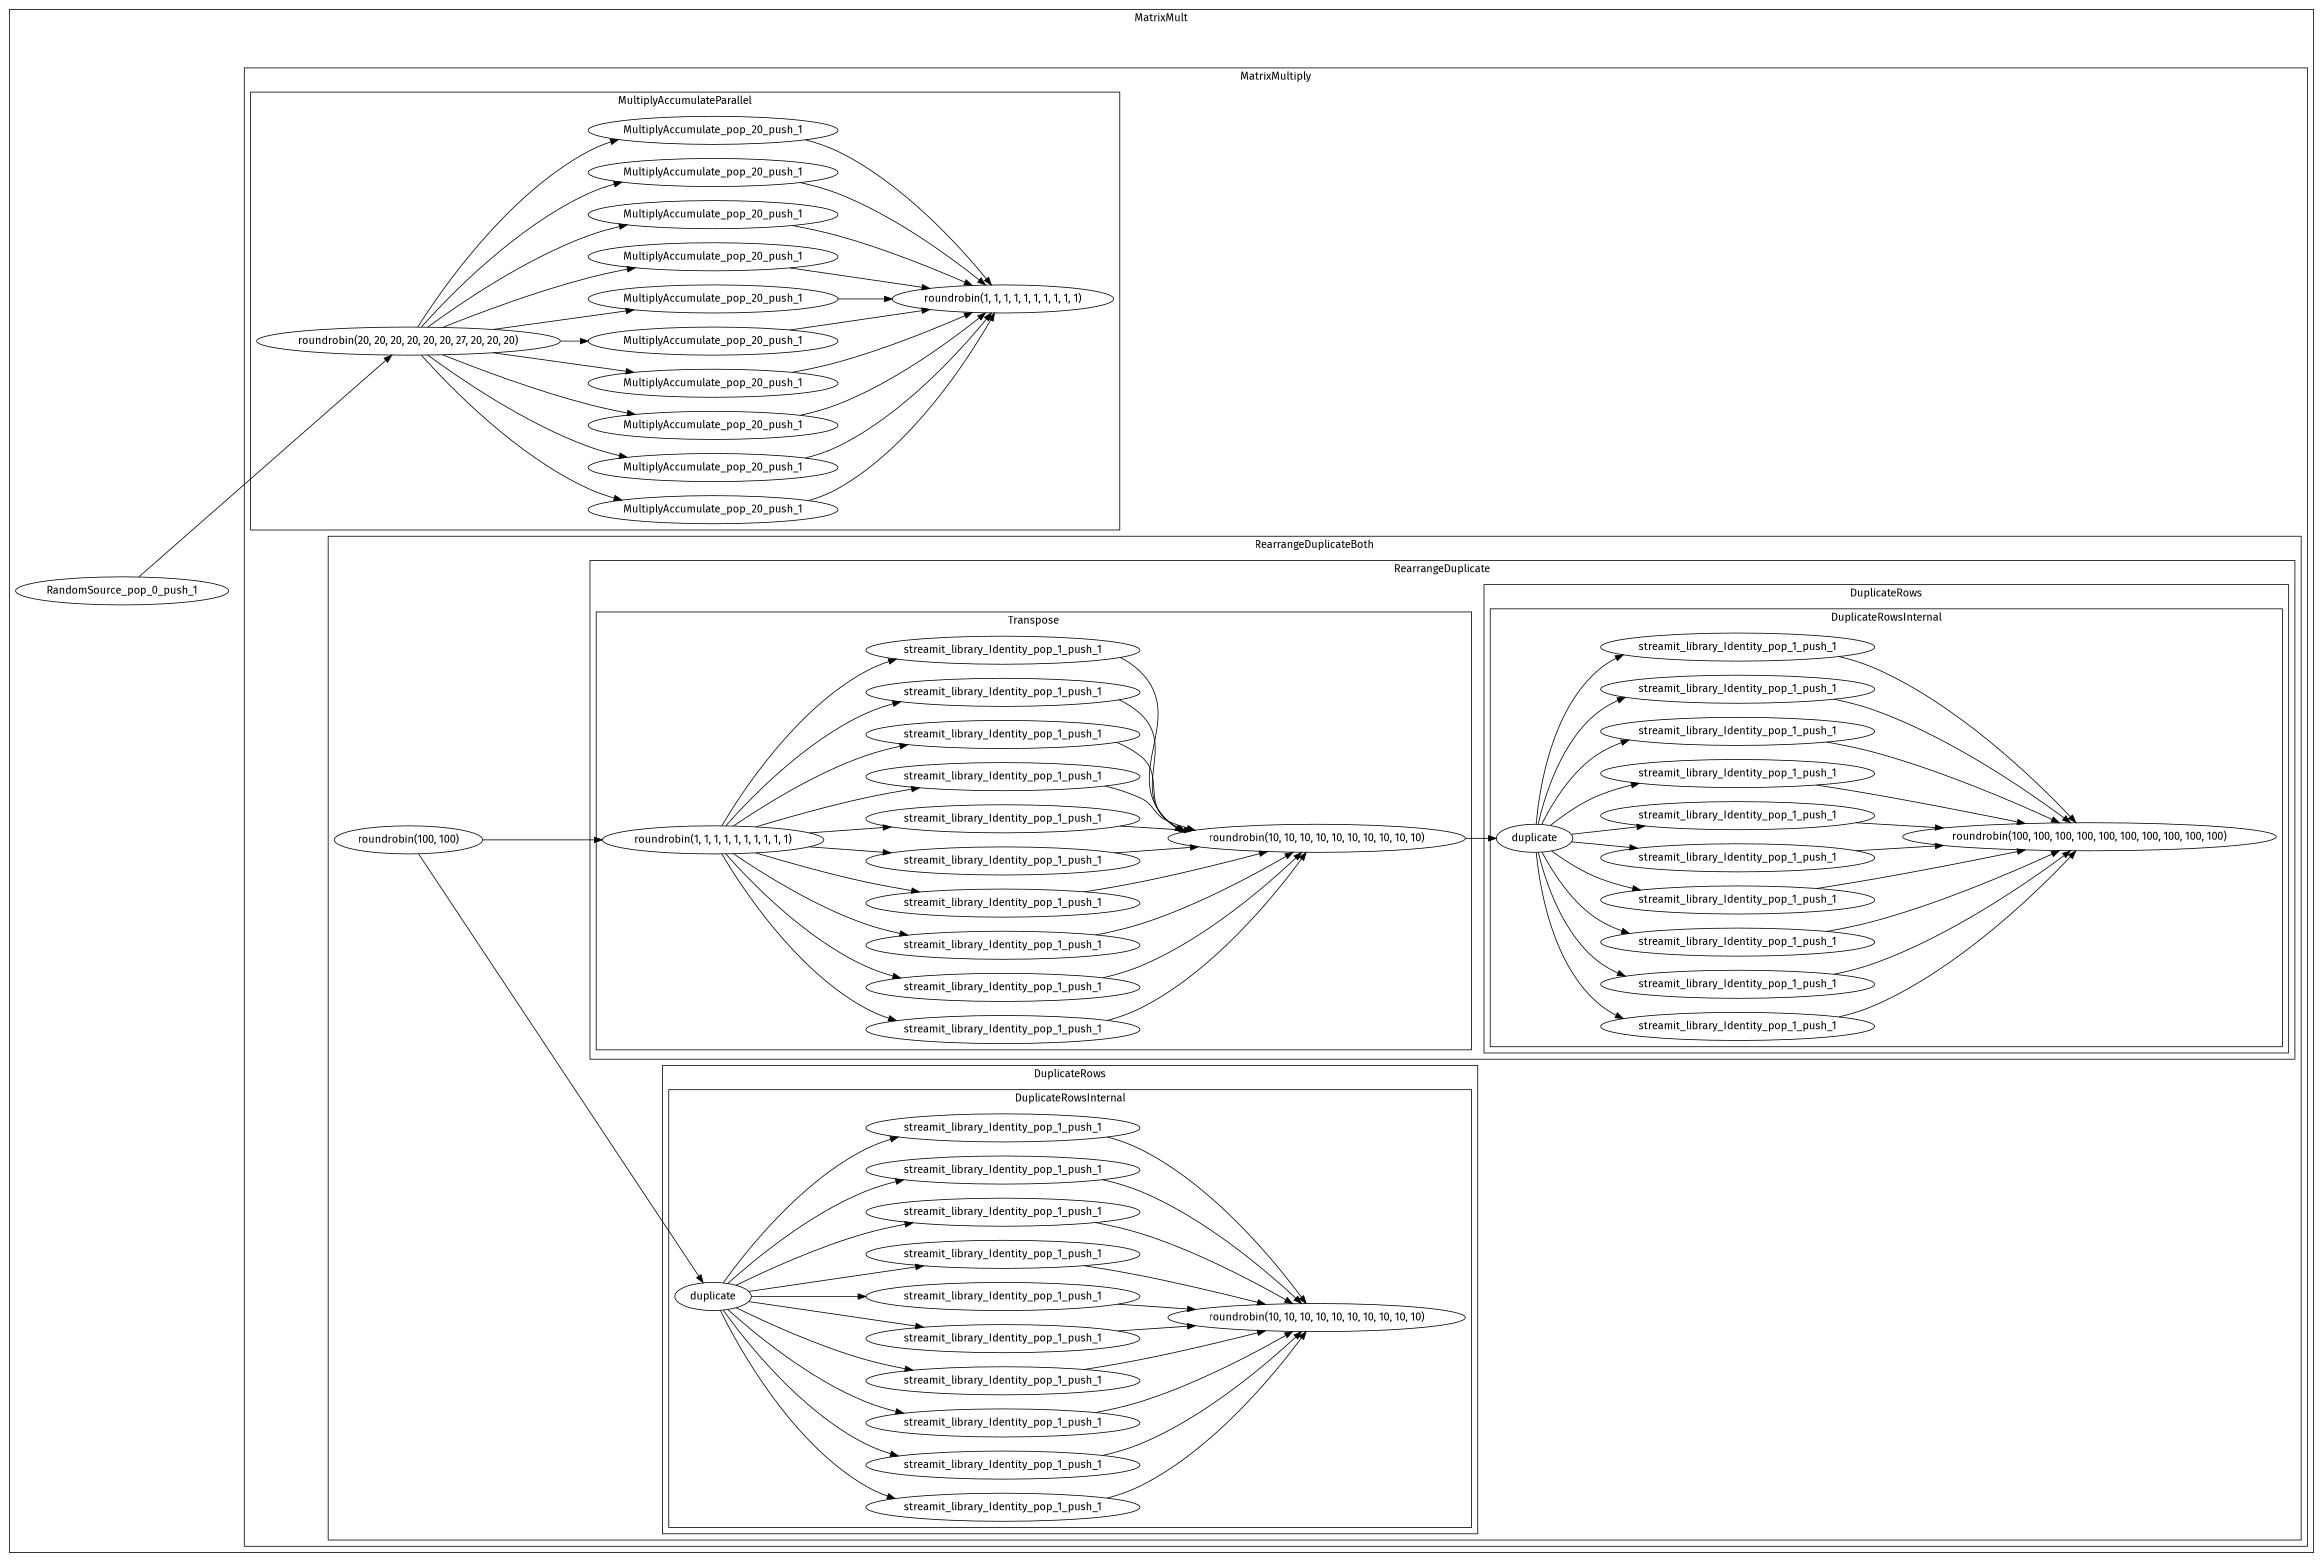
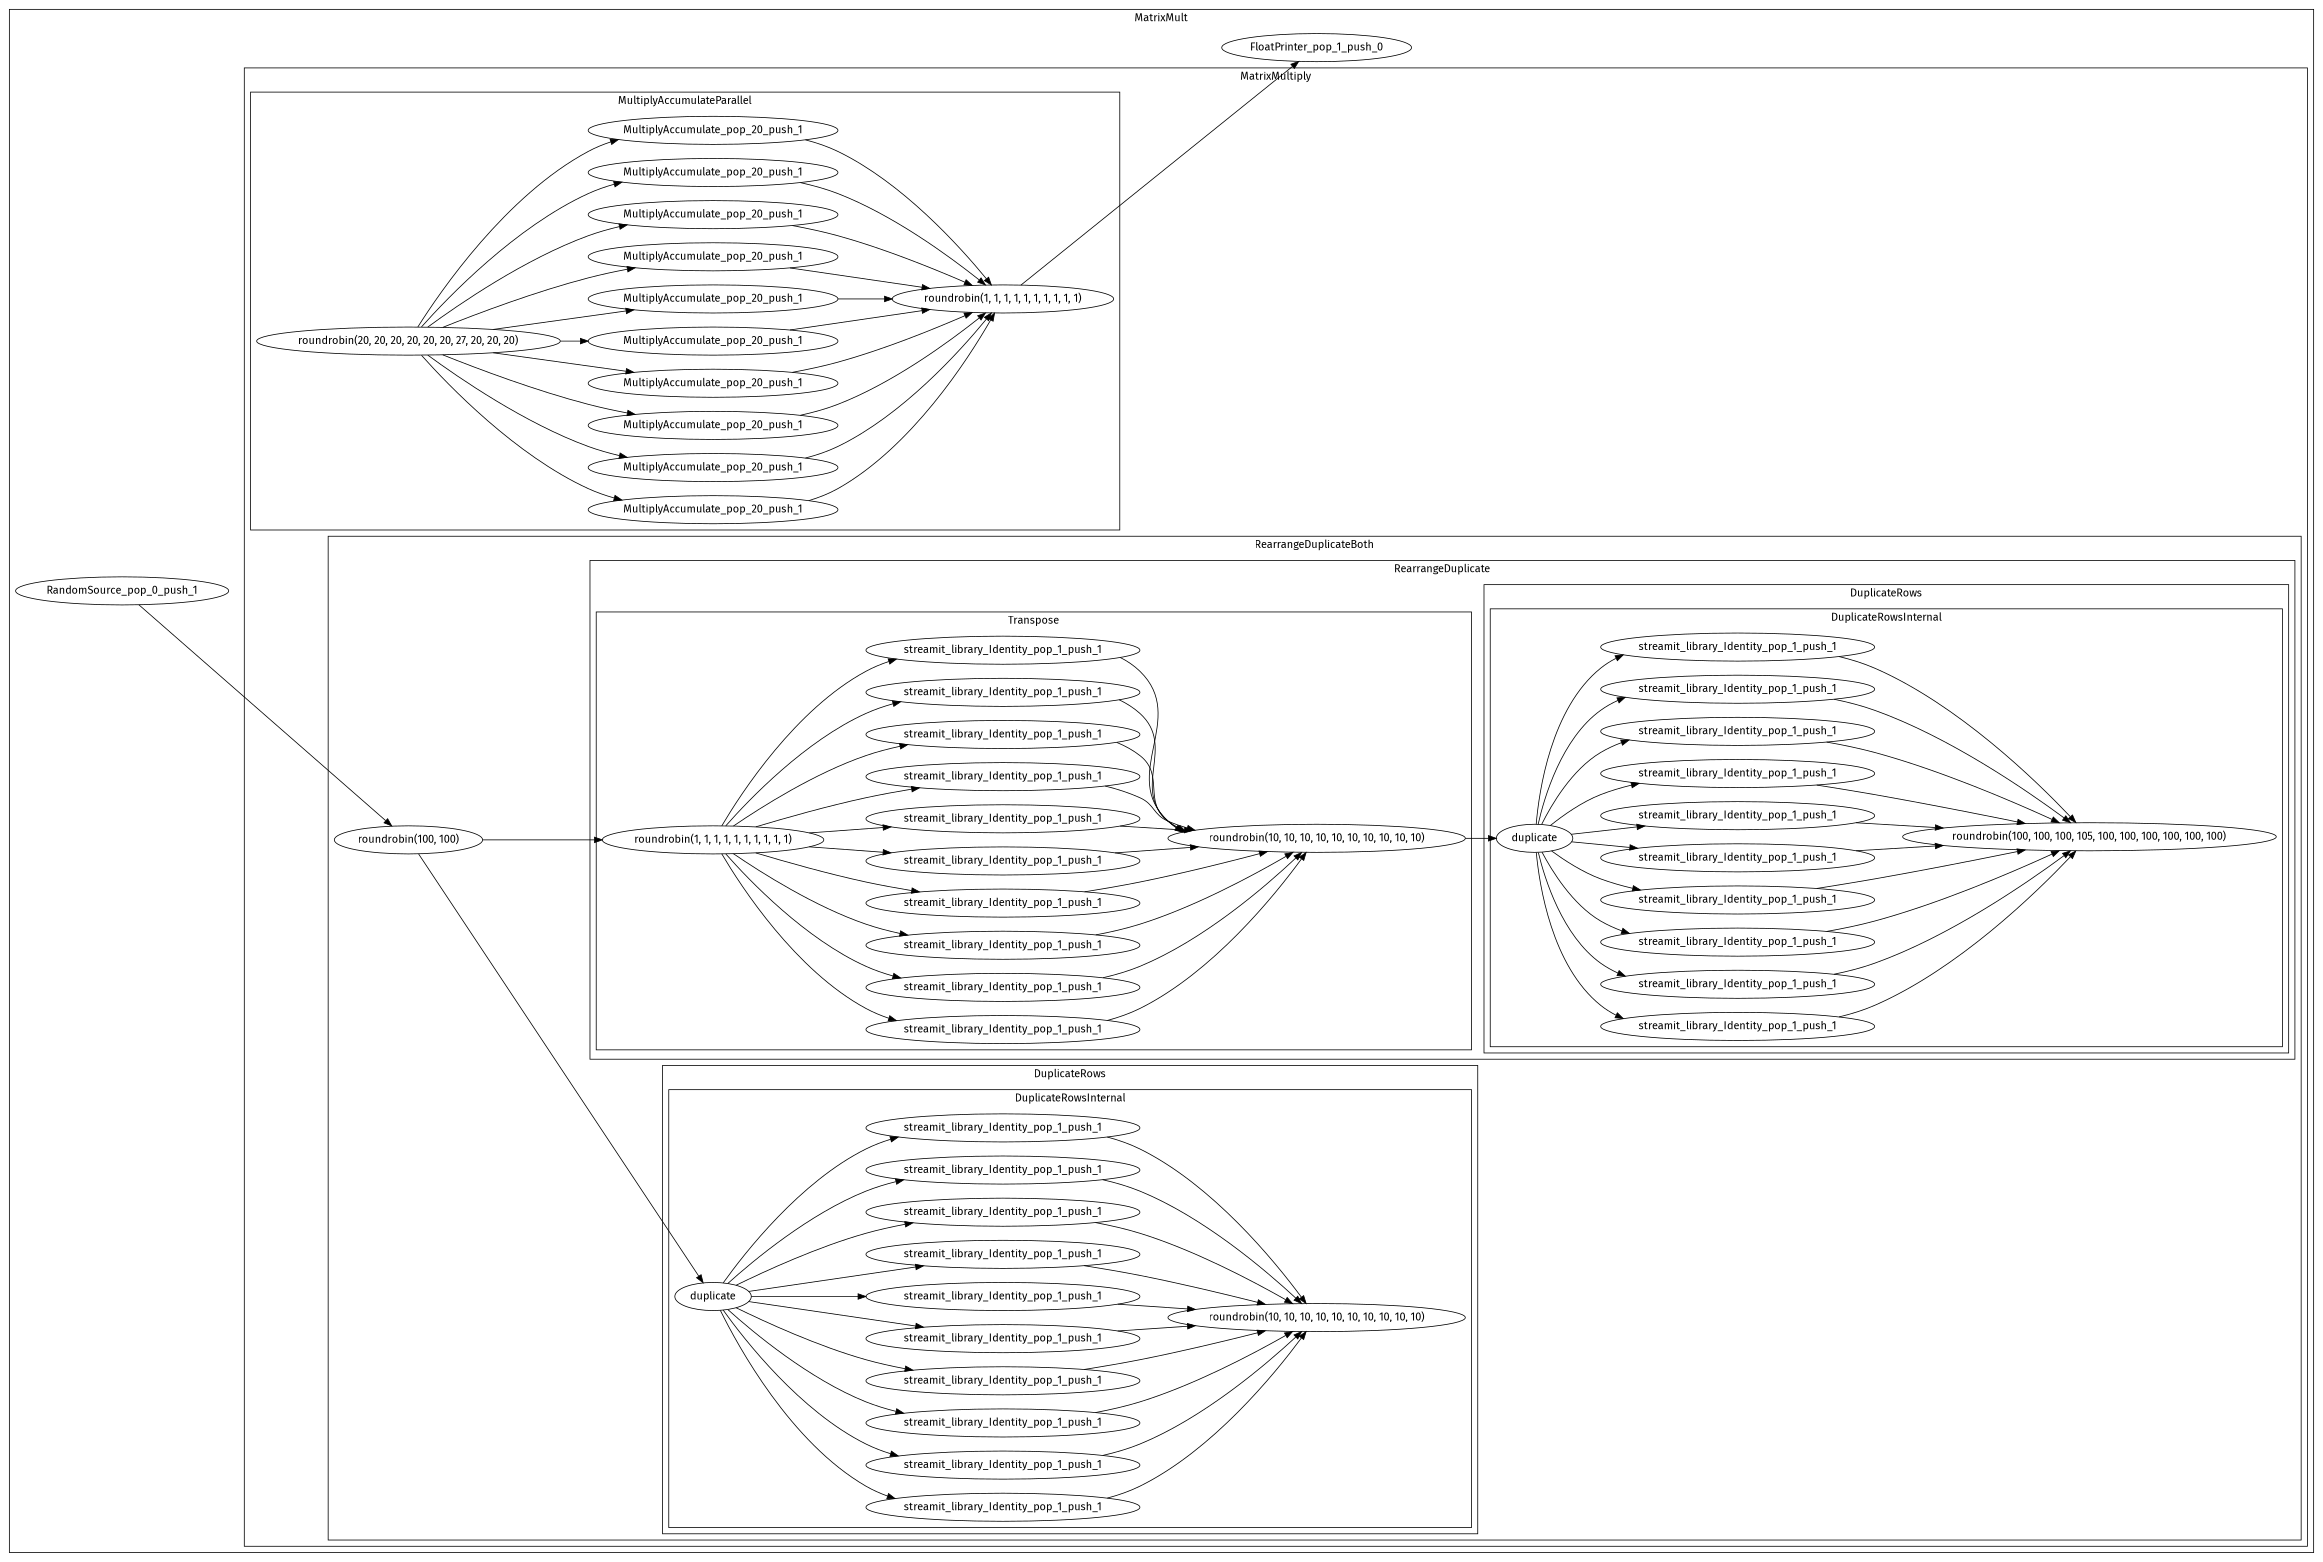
none -> (1317, 48)
(262, 469) -> (262, 713)
(2089, 837) -> (2089, 837)
